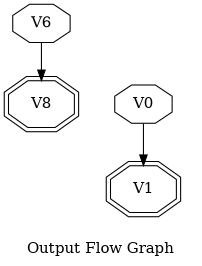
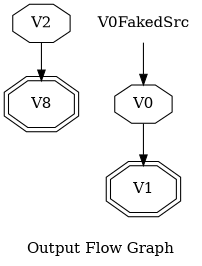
(41, 23) -> (41, 23)
none -> (143, 23)
